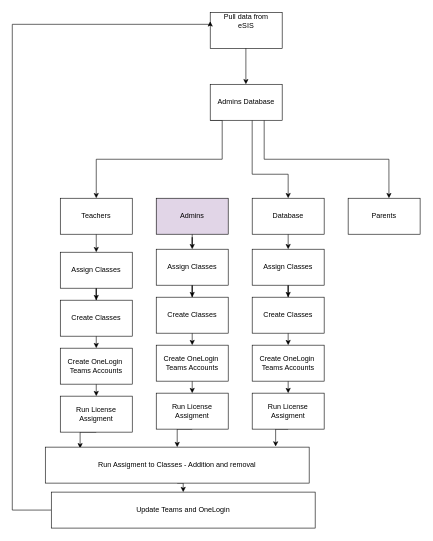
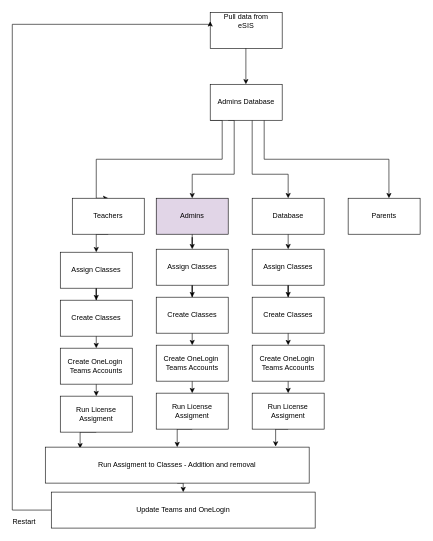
none -> (192, 174)
(96, 216) -> (108, 216)
none -> (24, 522)
